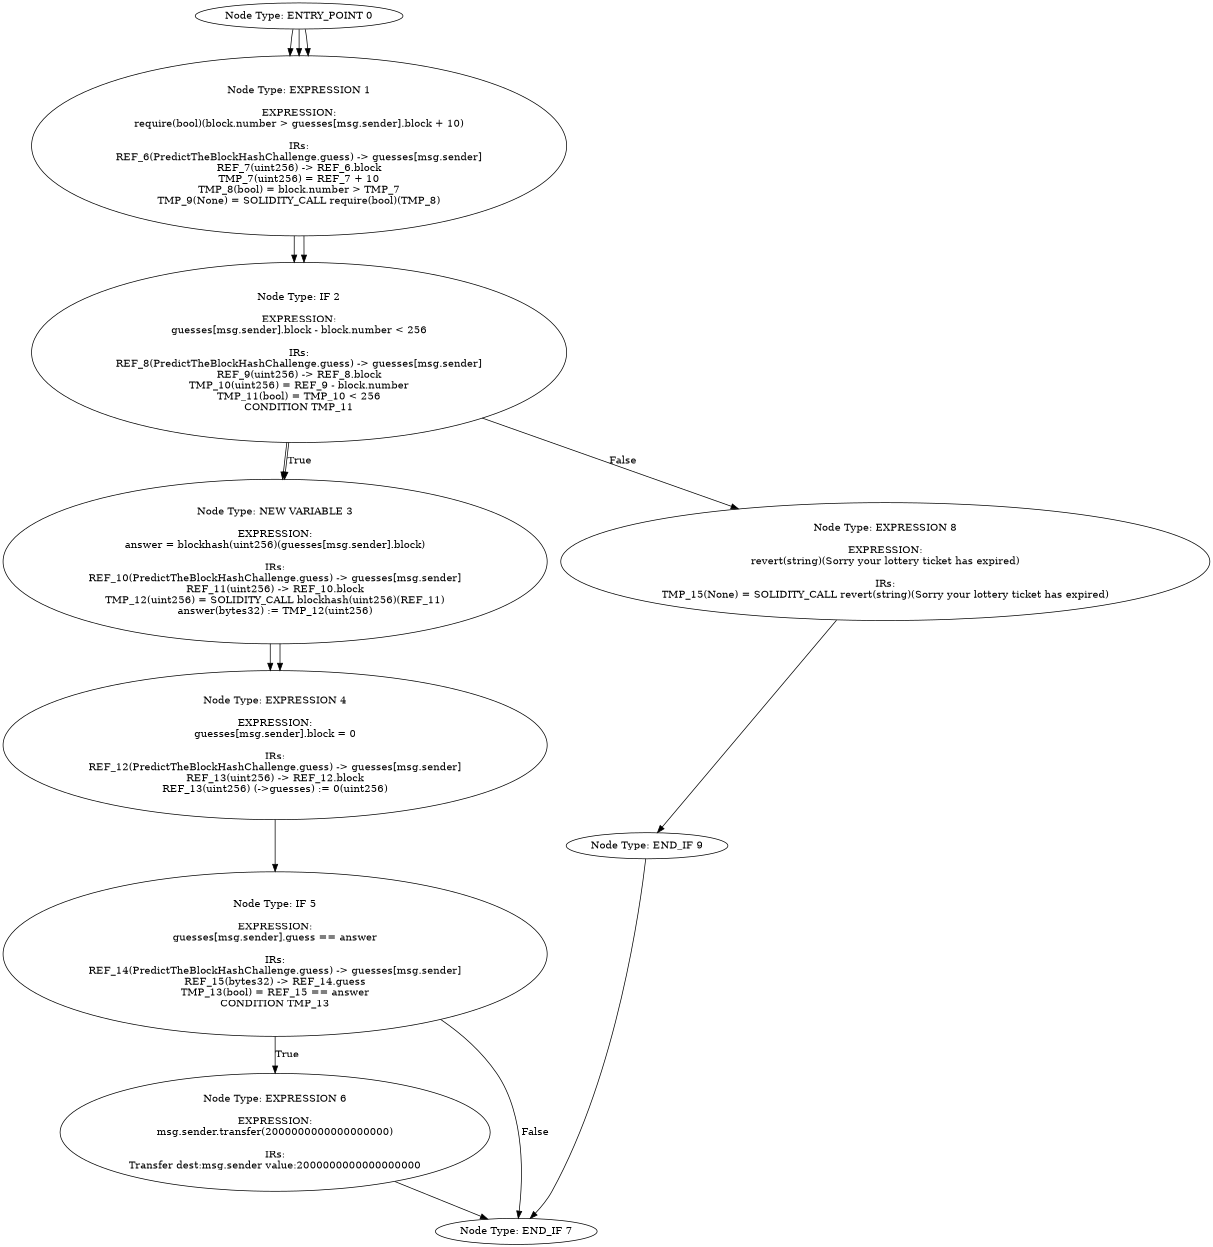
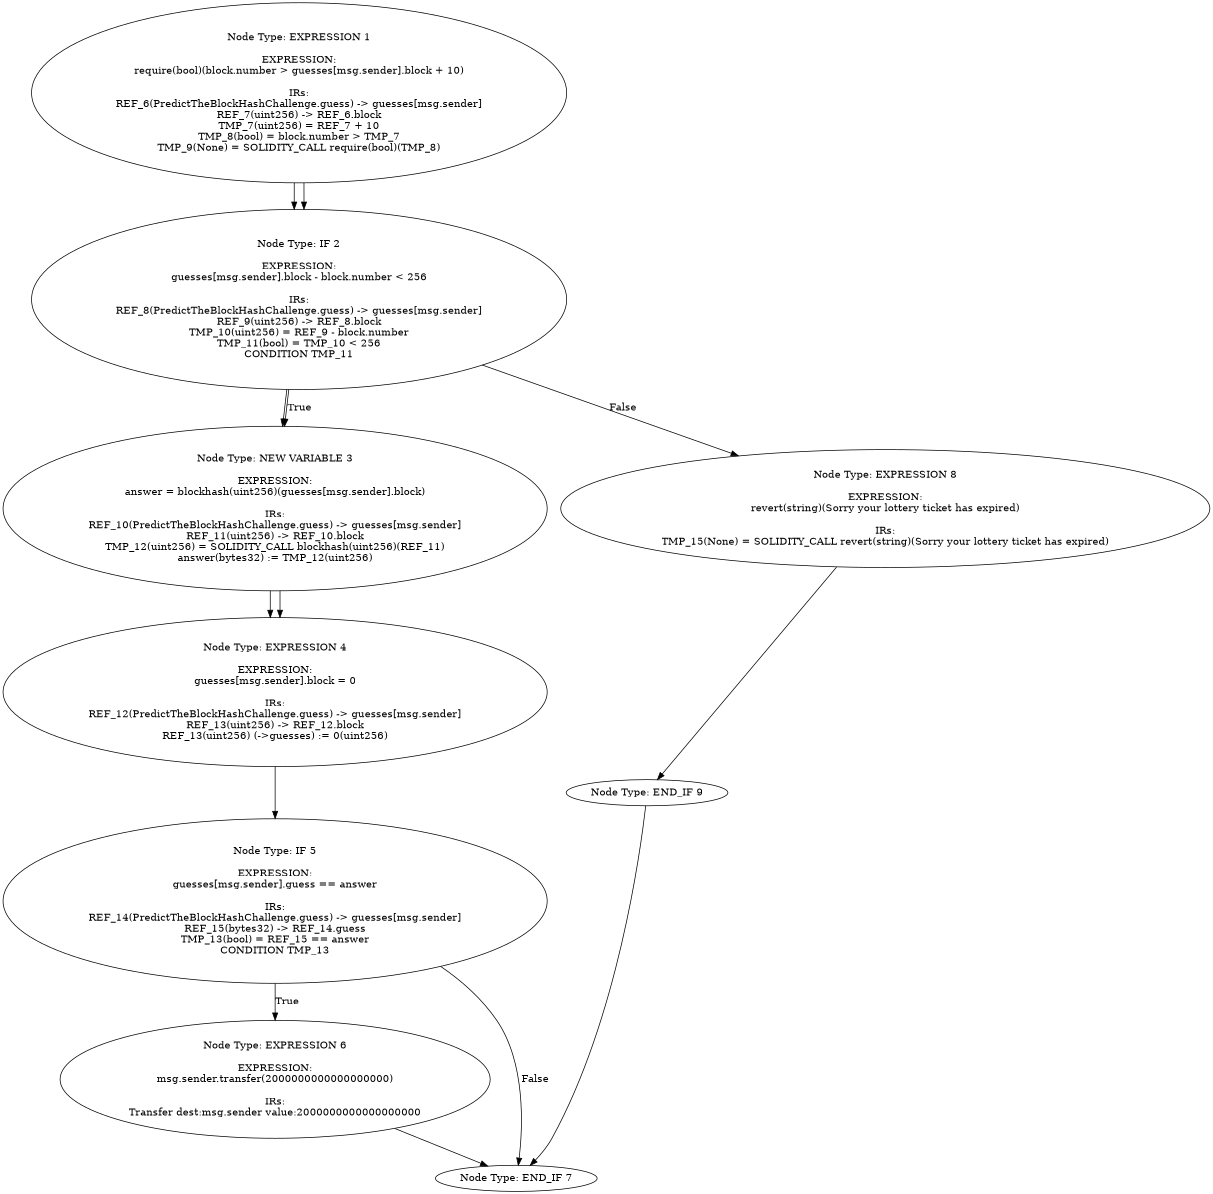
(299, 16) -> none
